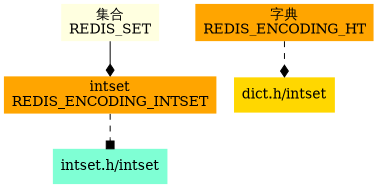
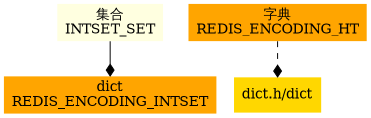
(110, 23) -> (110, 23)
(110, 95) -> (110, 95)
(284, 95) -> (278, 95)
(110, 166) -> none
